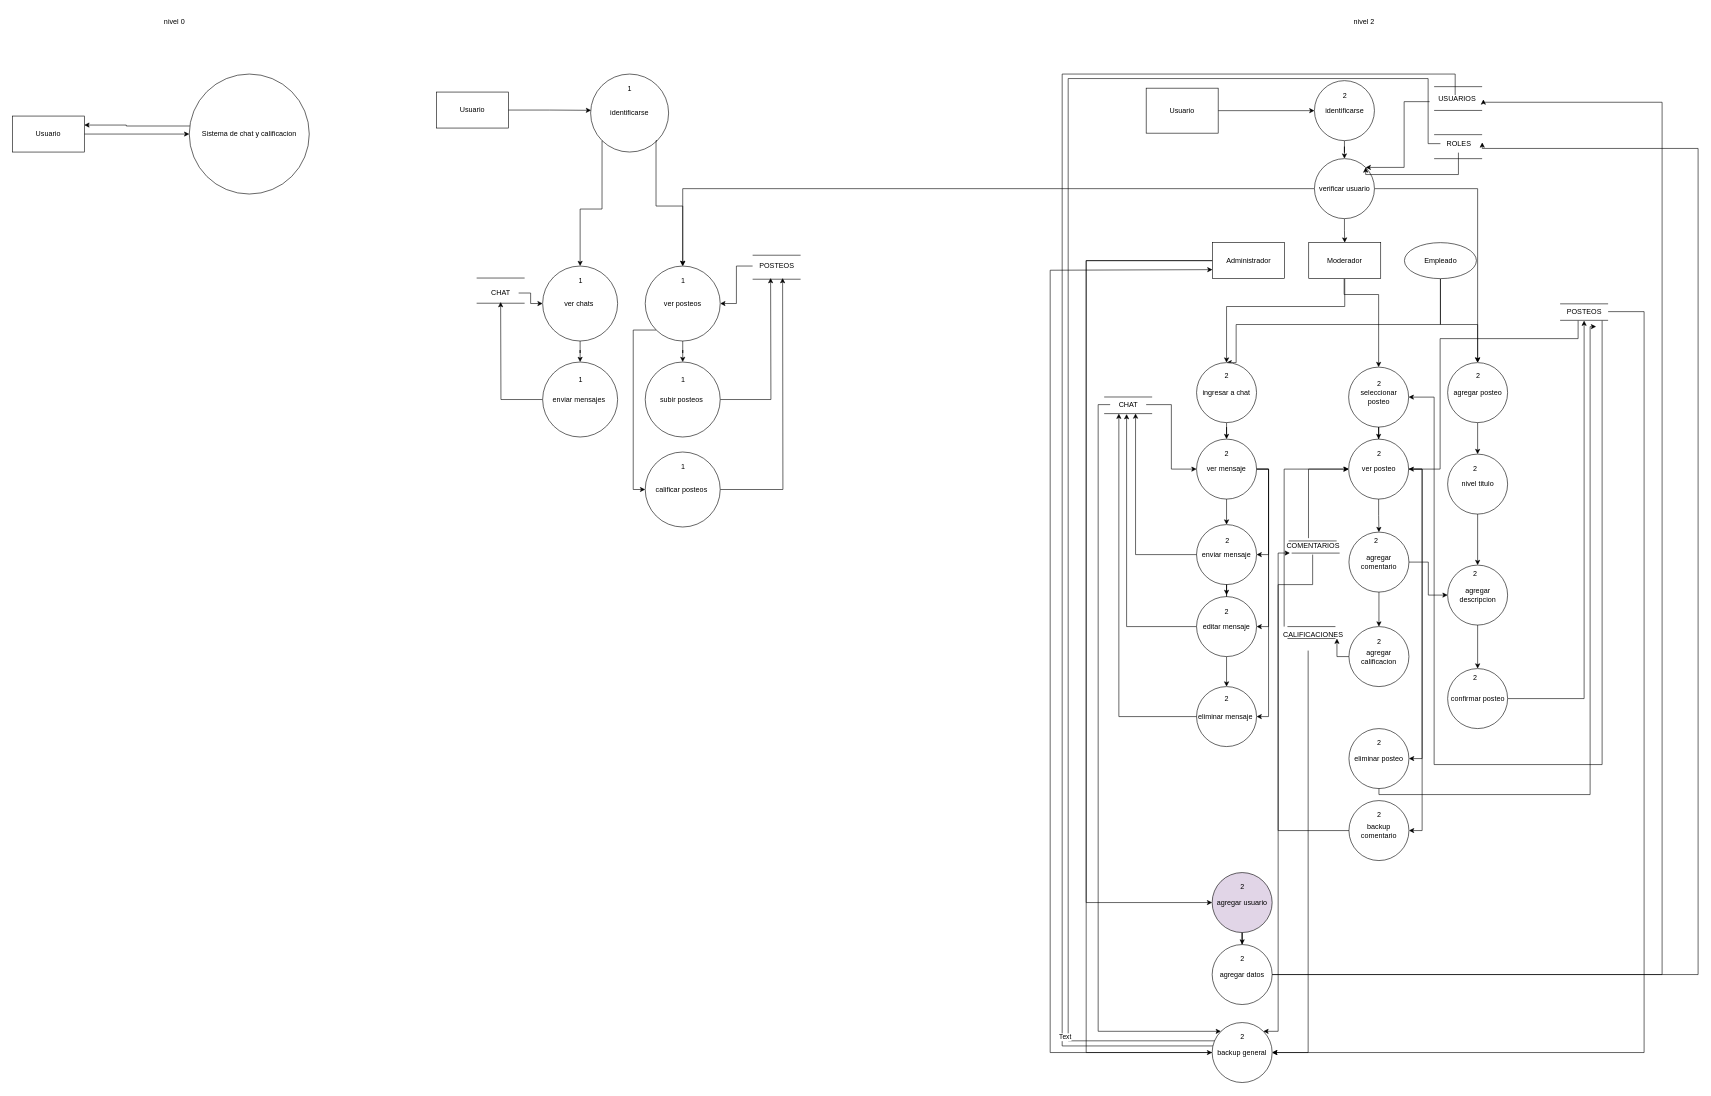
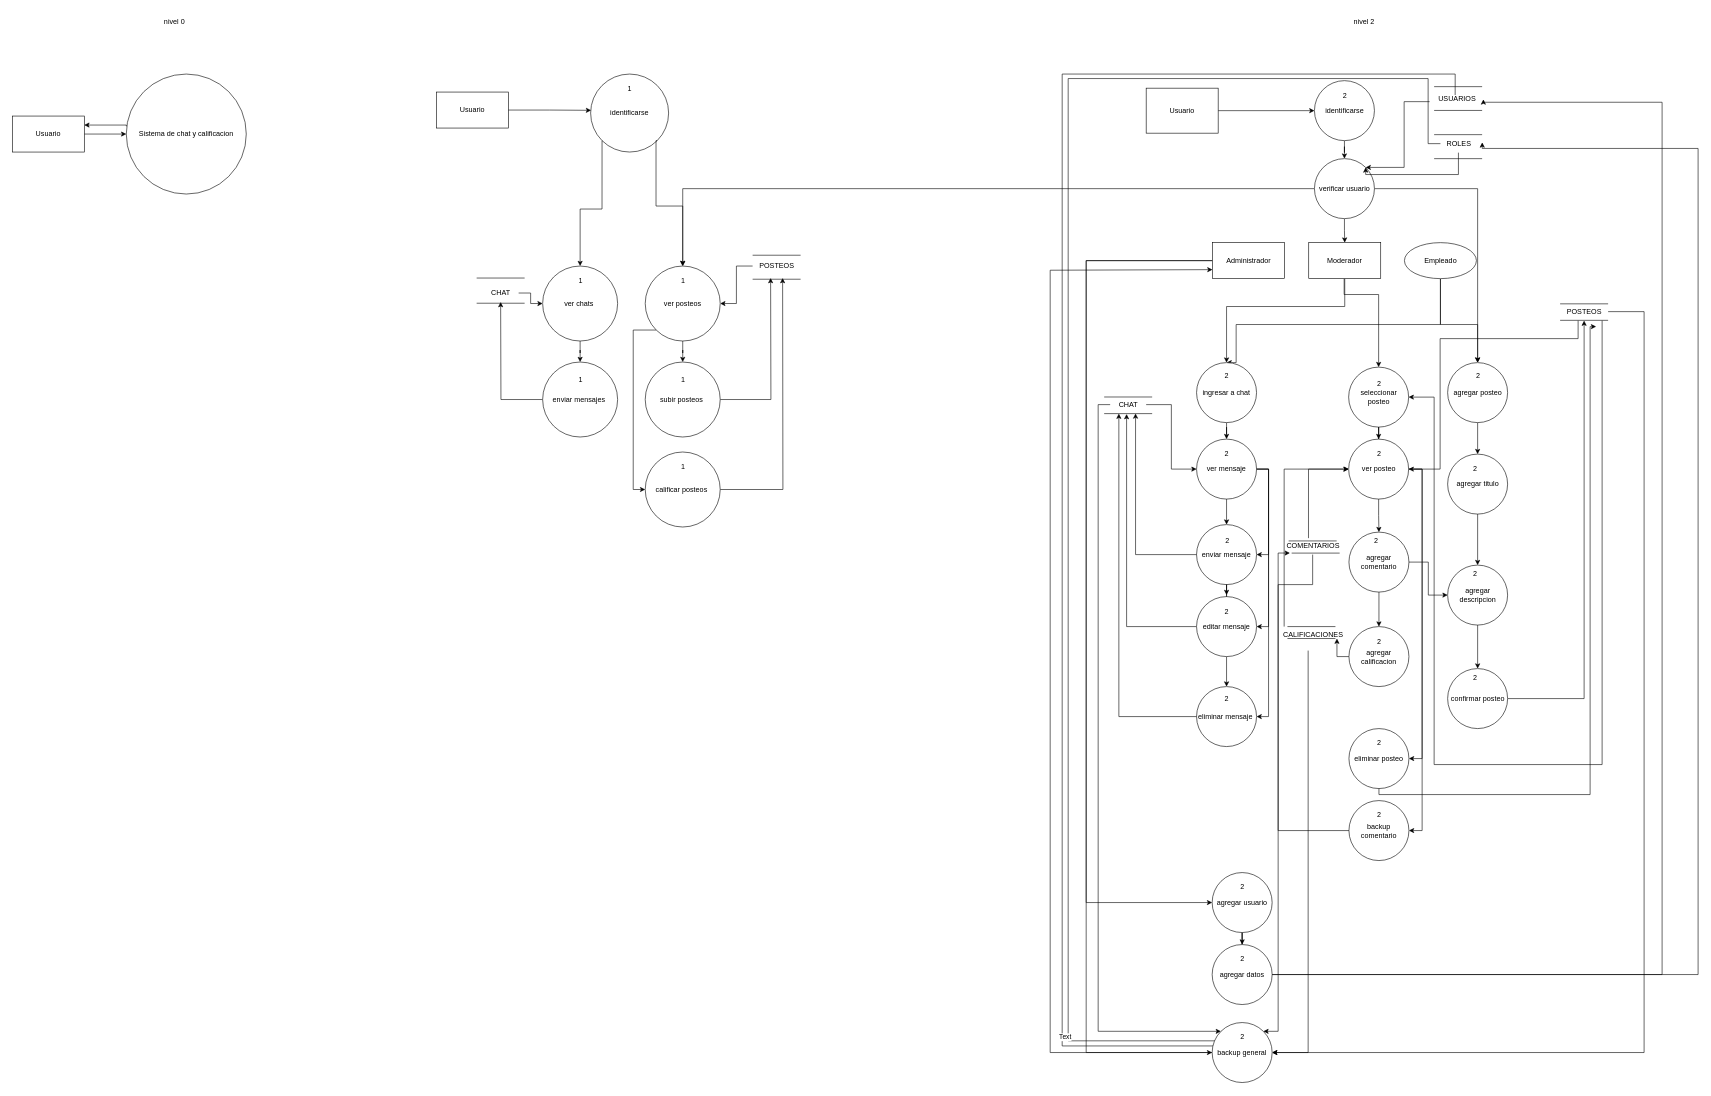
(249, 134) -> (186, 134)
(1478, 484) -> (1478, 484)
(1242, 902) -> (1242, 902)
